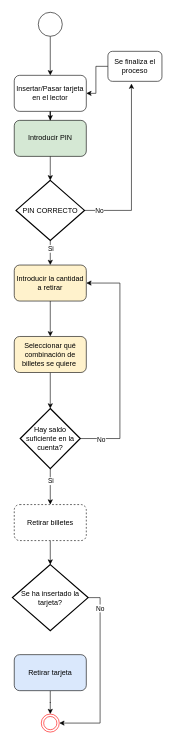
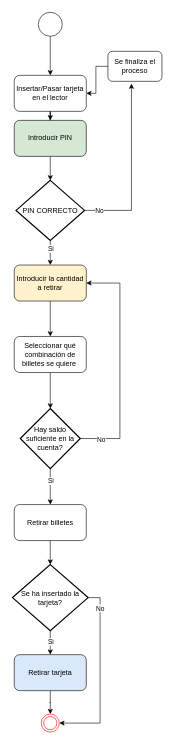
(50, 354) -> (50, 354)
(50, 522) -> (50, 522)
none -> (50, 643)
